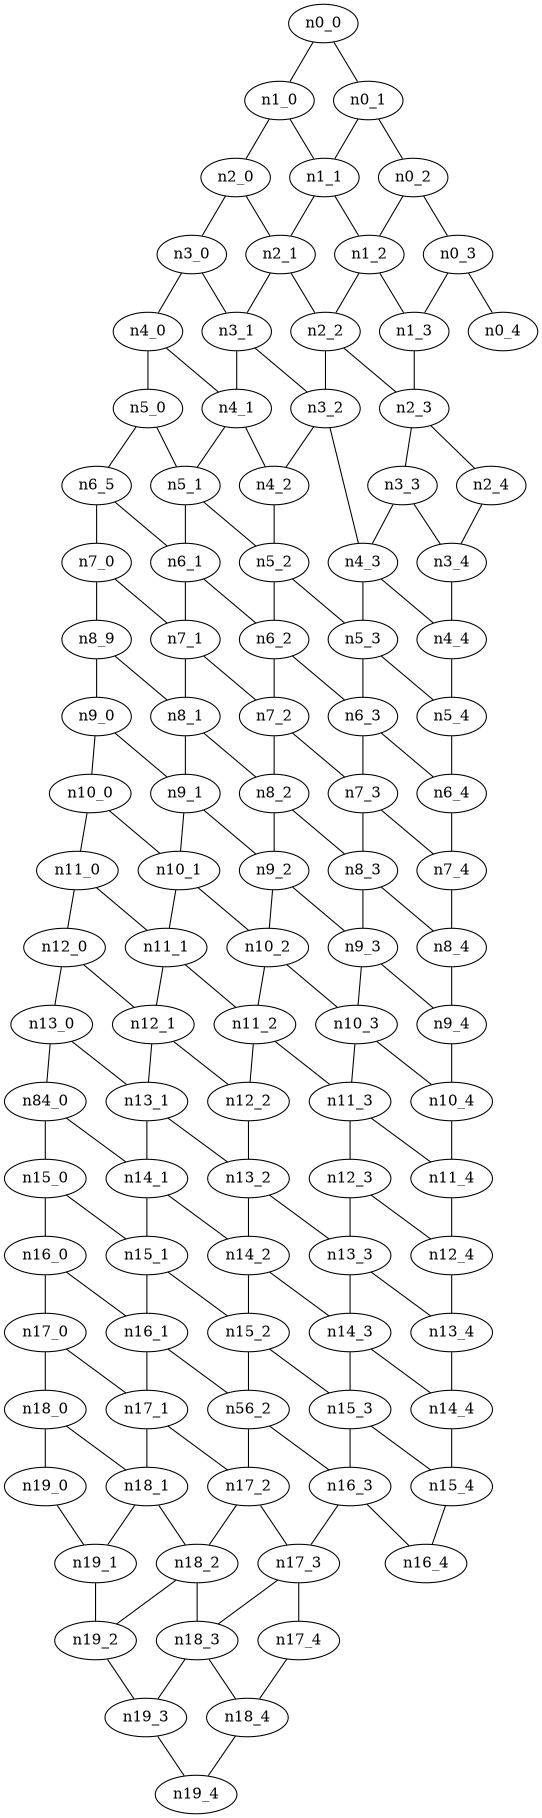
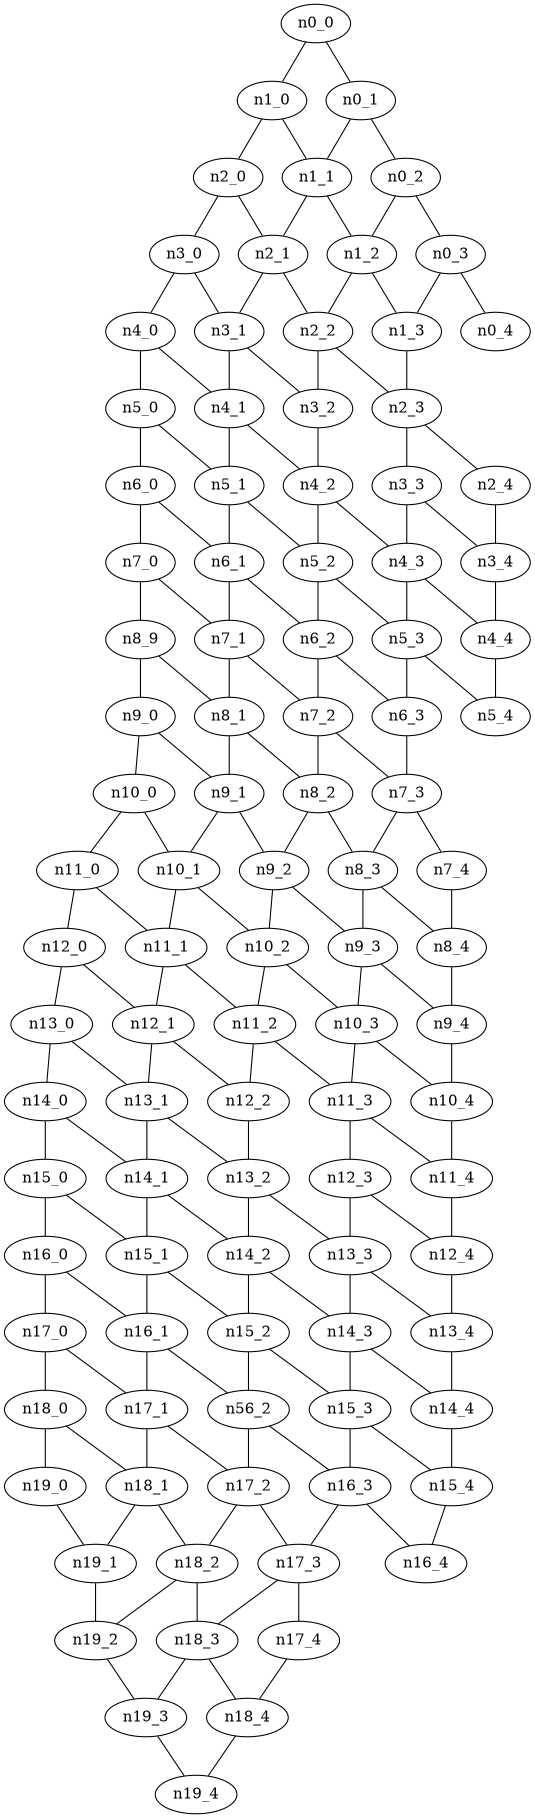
(344, 485) -> (362, 524)
(97, 486) -> (140, 486)
(452, 794) -> none
(45, 1102) -> (45, 1102)
